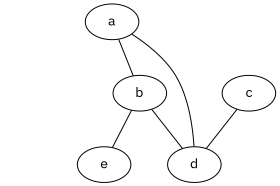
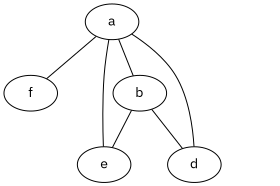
none -> (31, 93)
none -> (103, 93)
(249, 93) -> none
